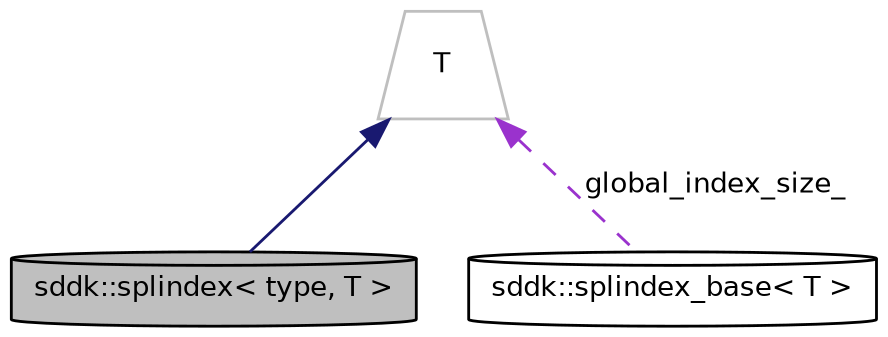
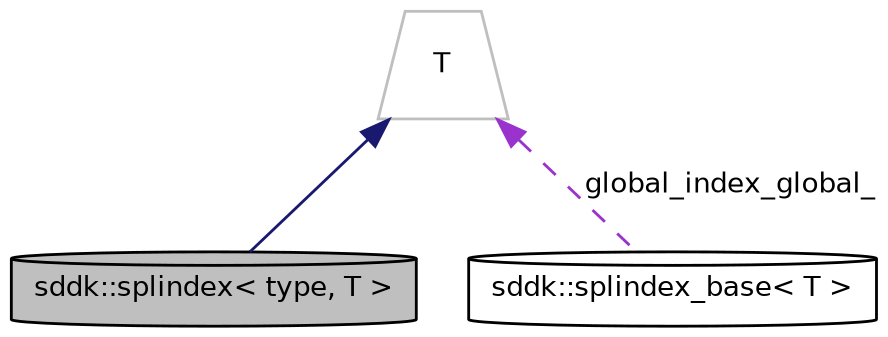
(712, 185) -> (726, 185)
